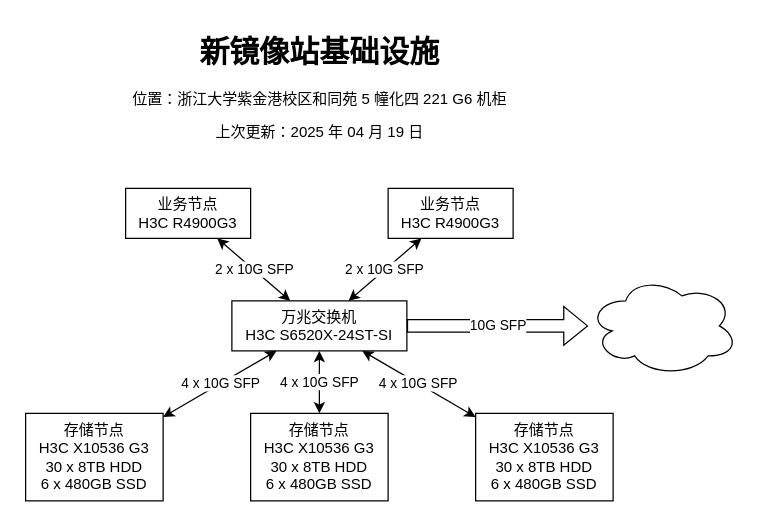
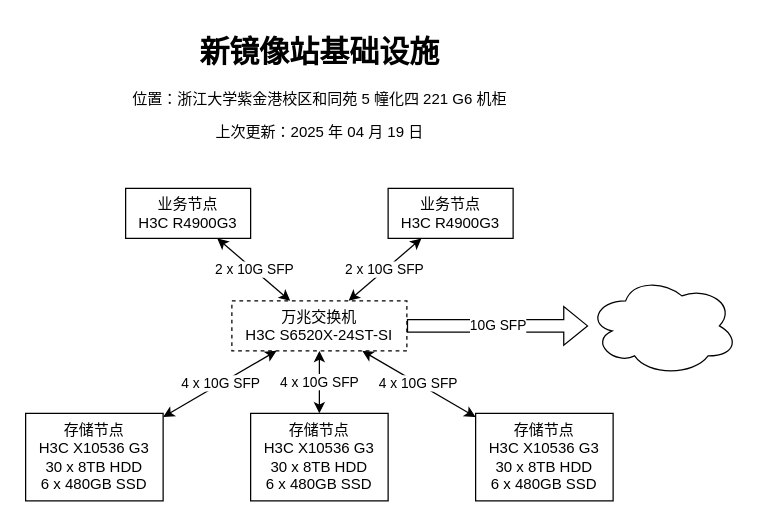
(319, 326) -> (319, 326)
